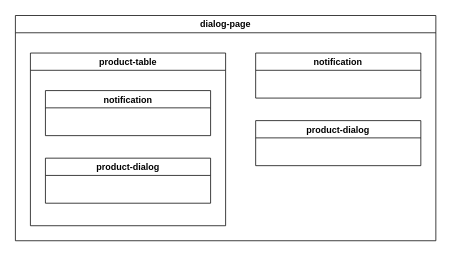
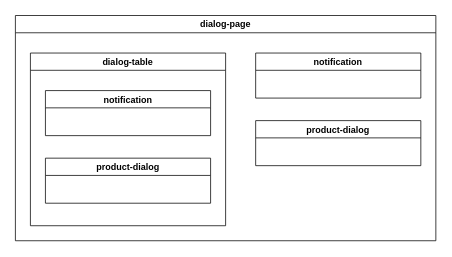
(128, 62) -> (128, 62)
